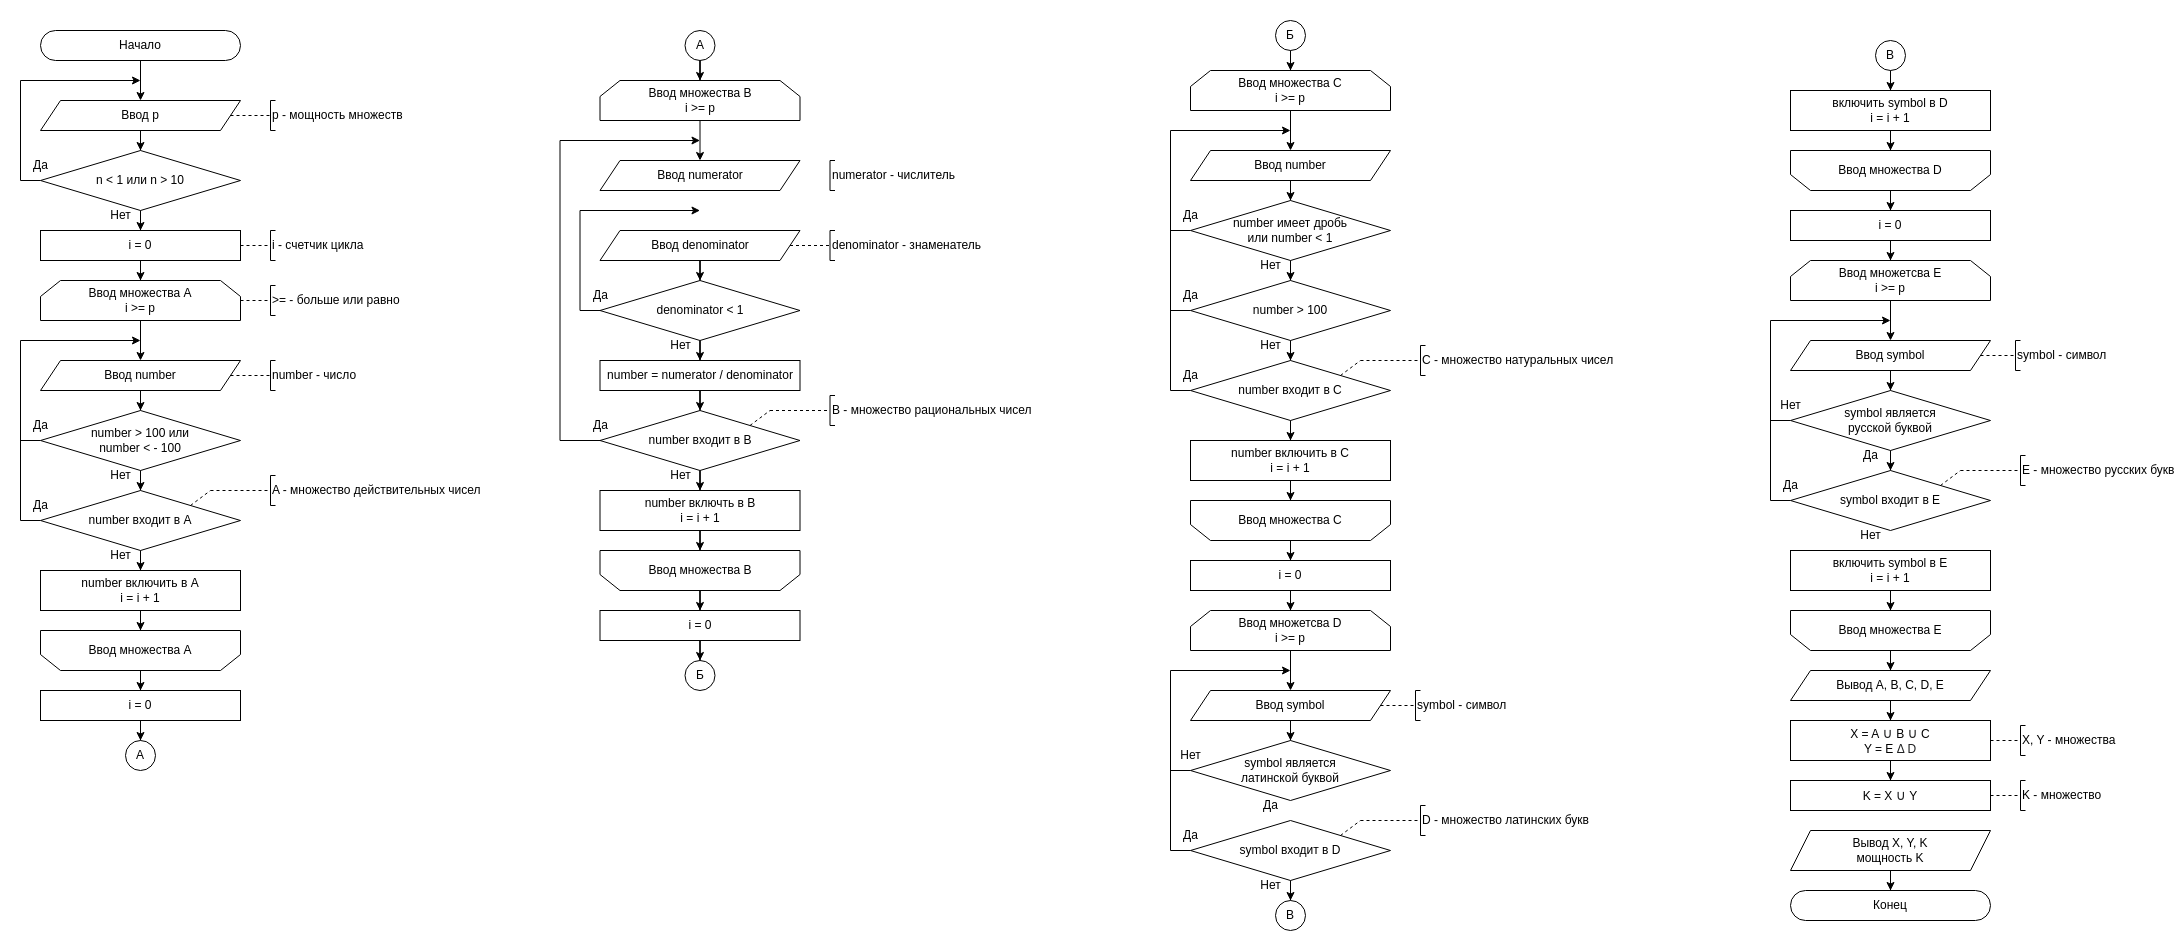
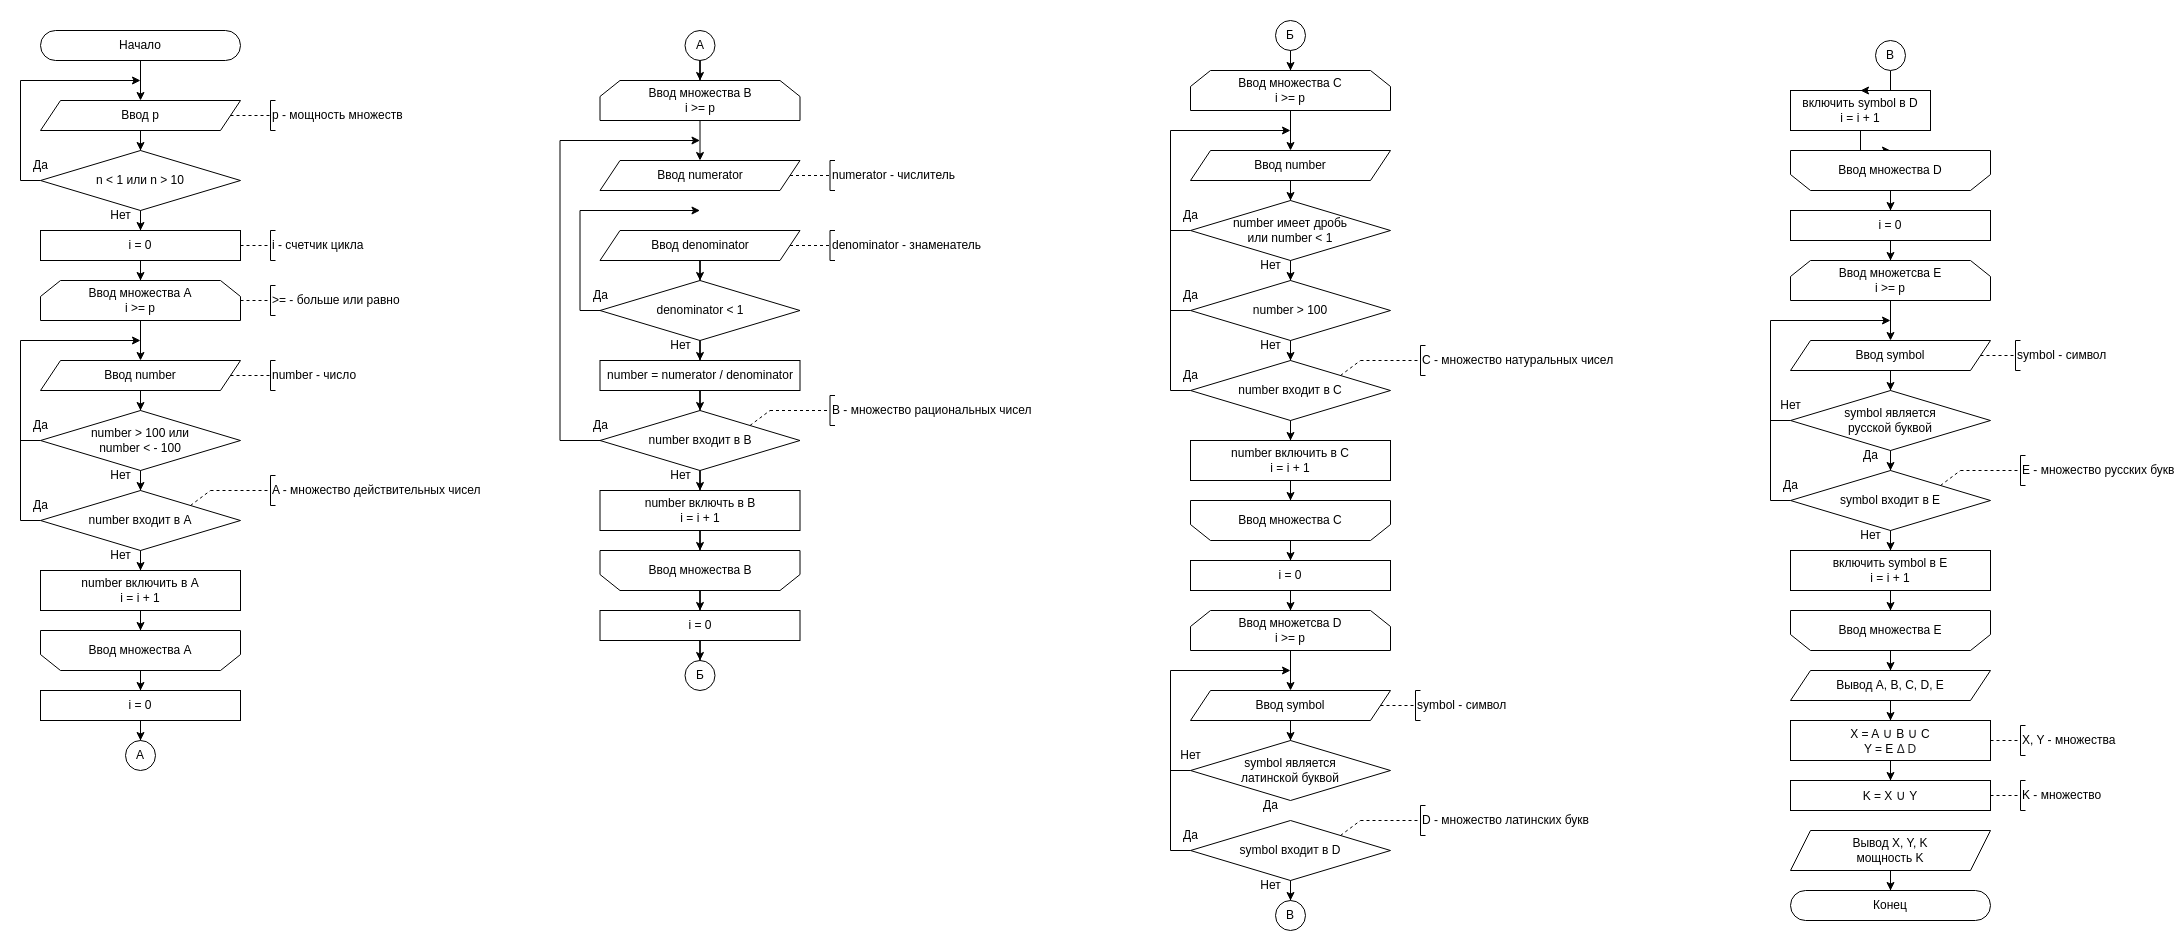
(1891, 111) -> (1861, 111)
none -> (809, 176)
none -> (1891, 545)
